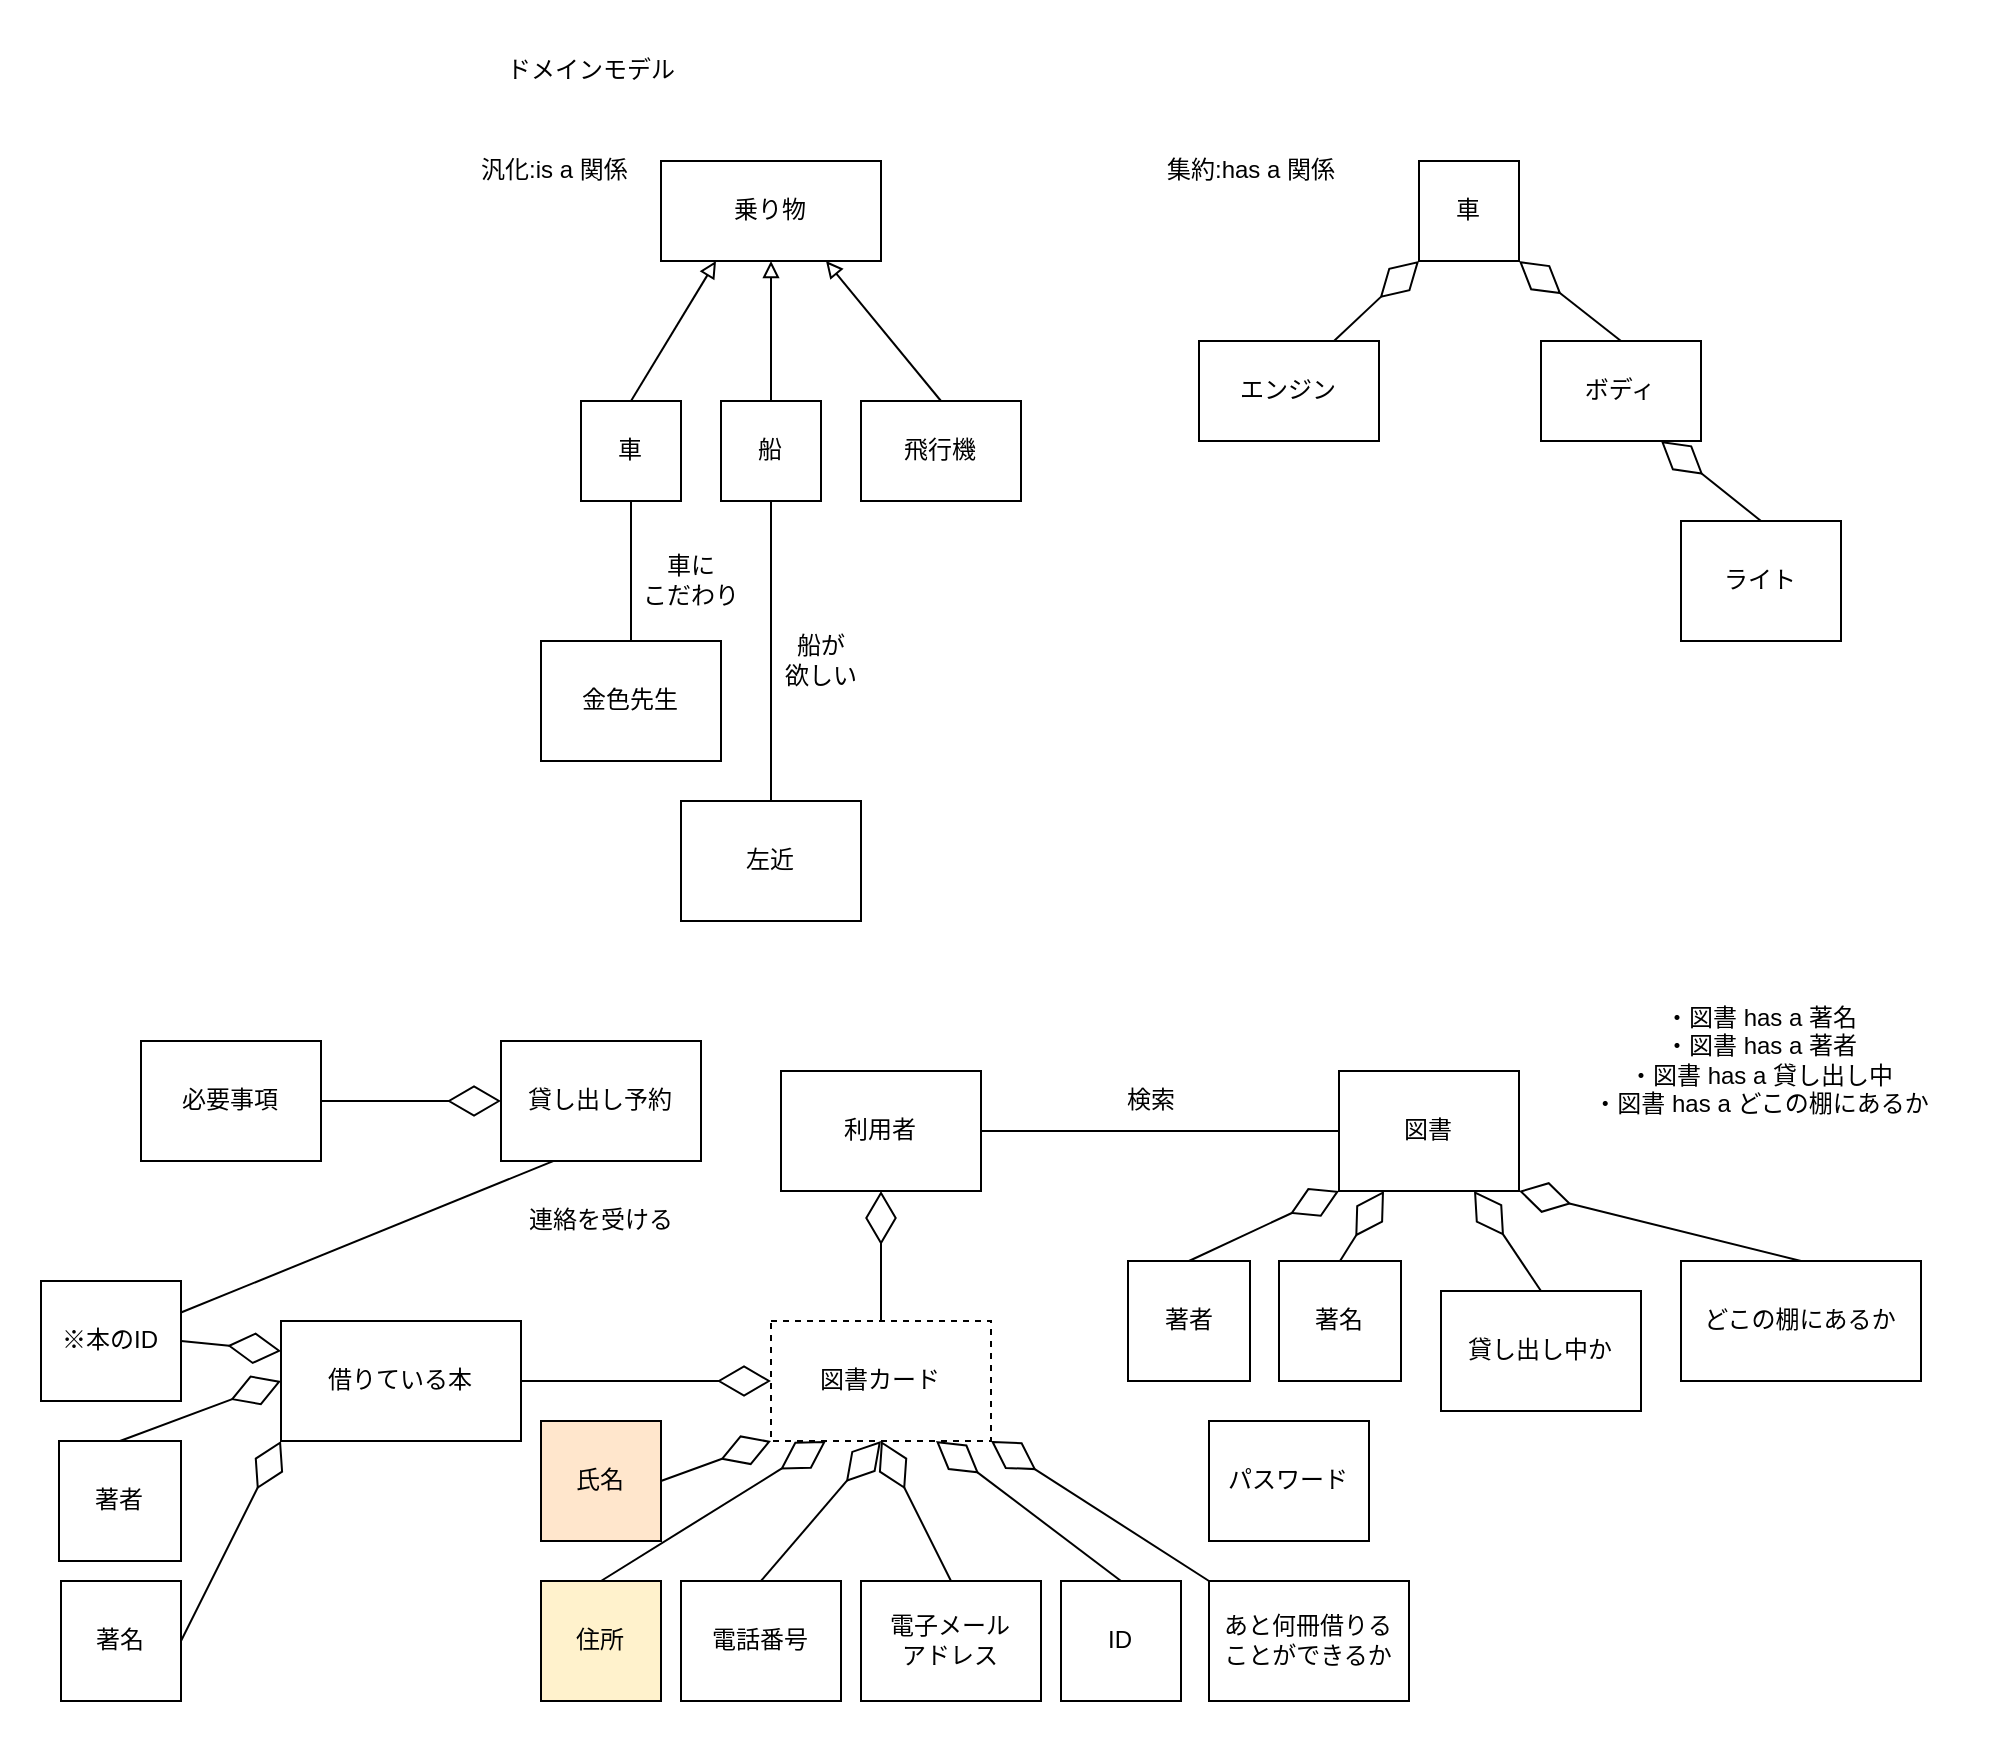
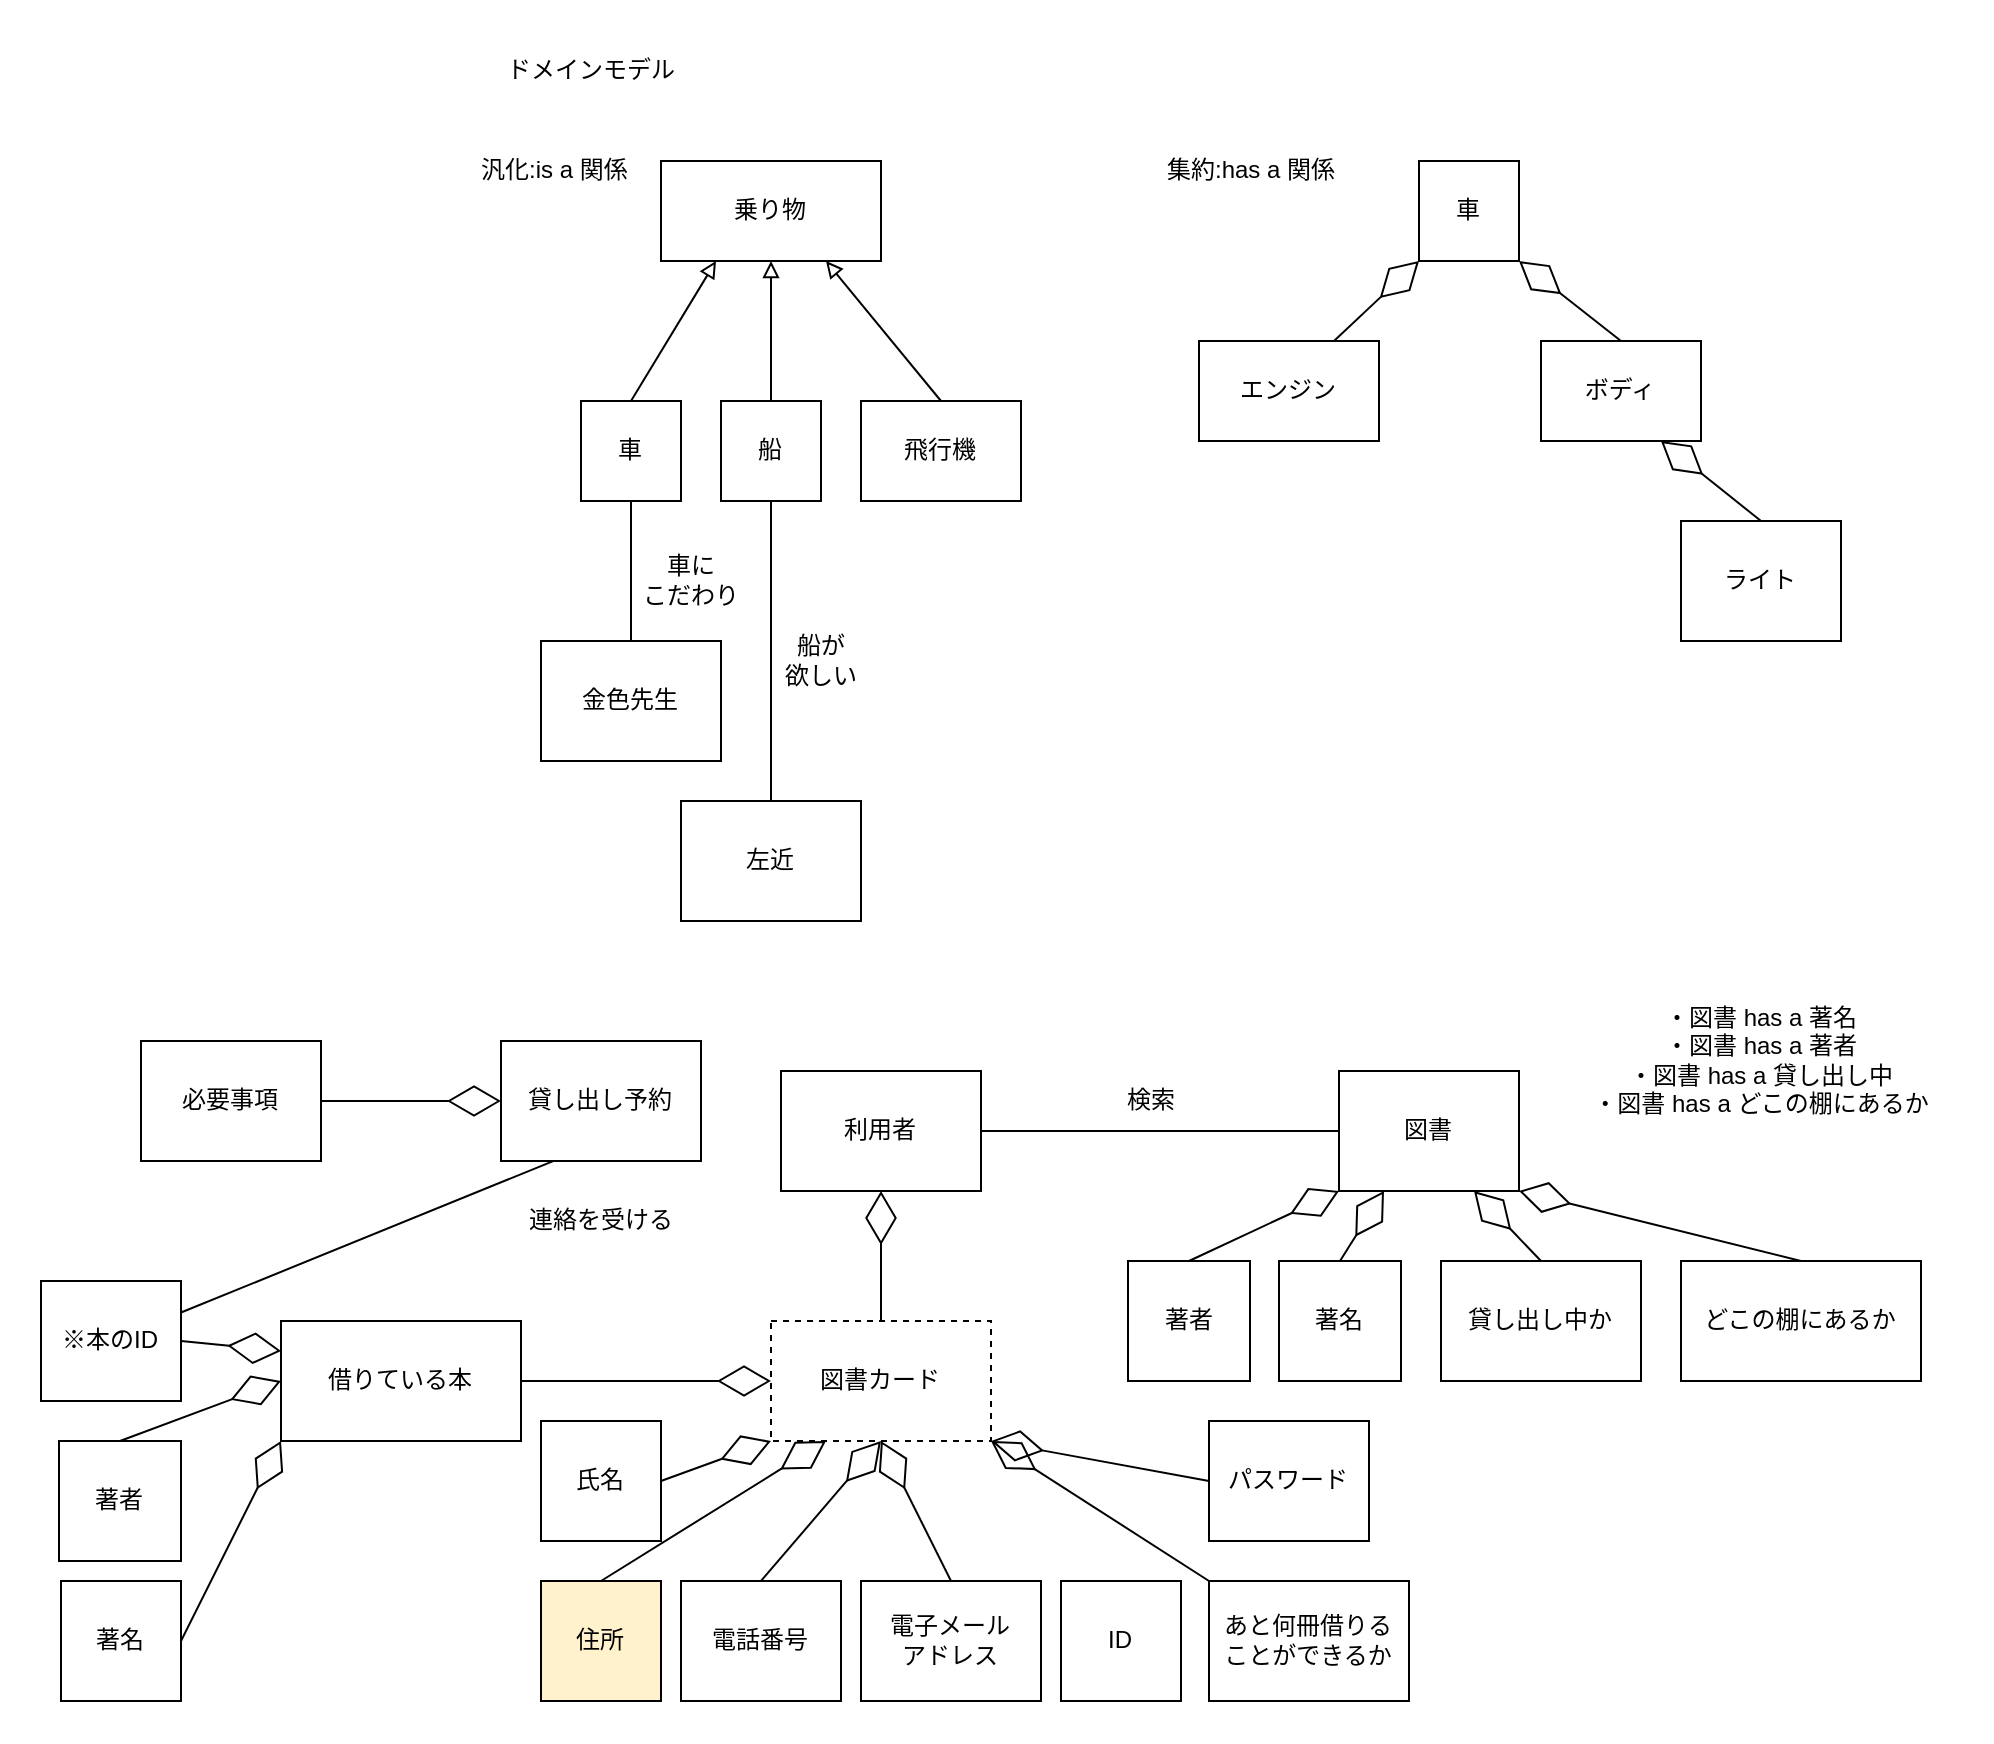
(1541, 1351) -> (1541, 1321)
none -> (1126, 1466)
(601, 1481) -> (601, 1481)
(1049, 1527) -> none
